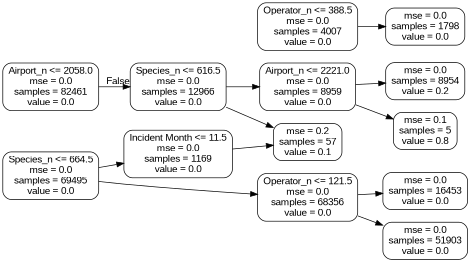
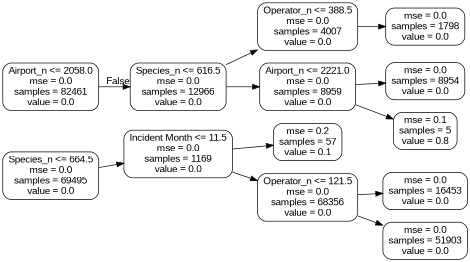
(425, 81) -> (425, 81)
(246, 116) -> (239, 59)
(175, 188) -> (242, 175)
